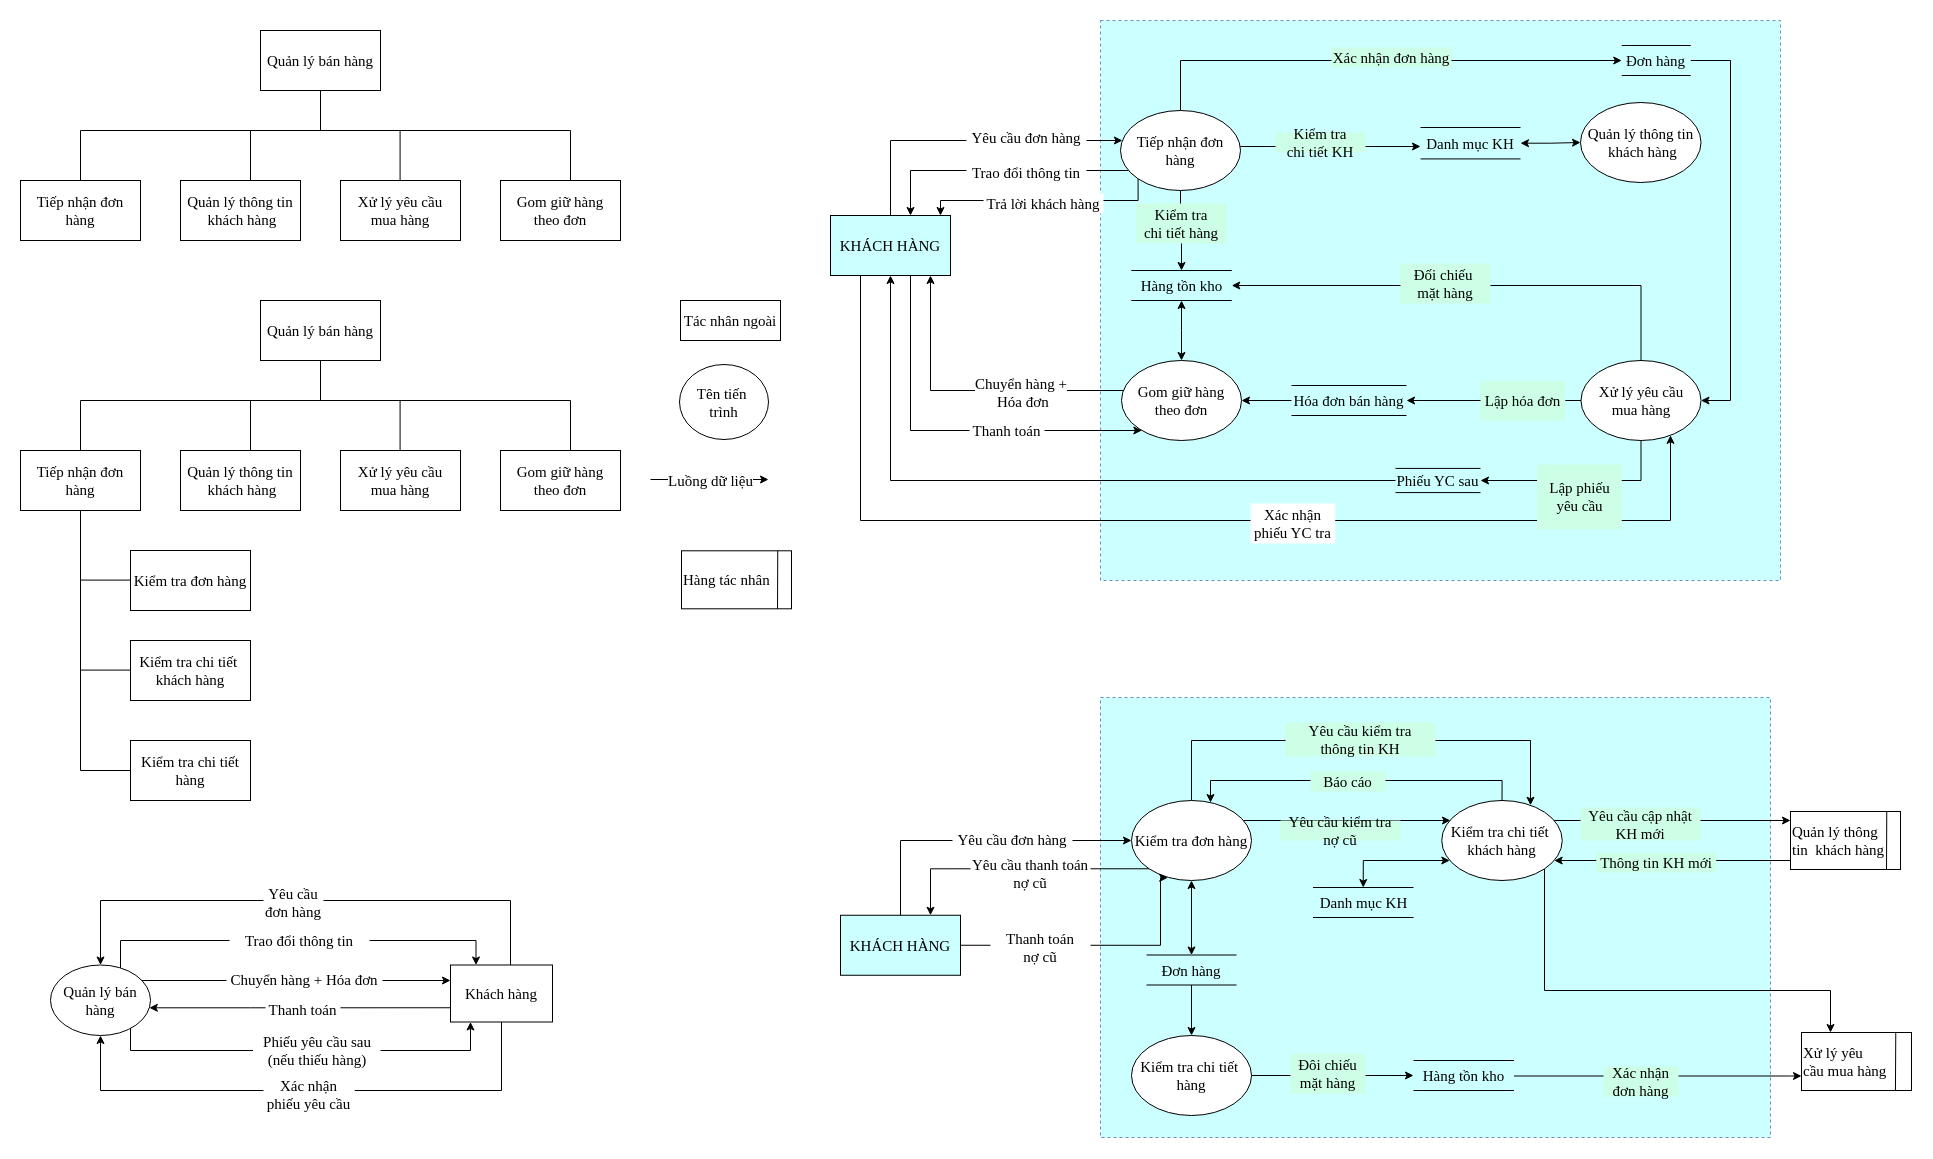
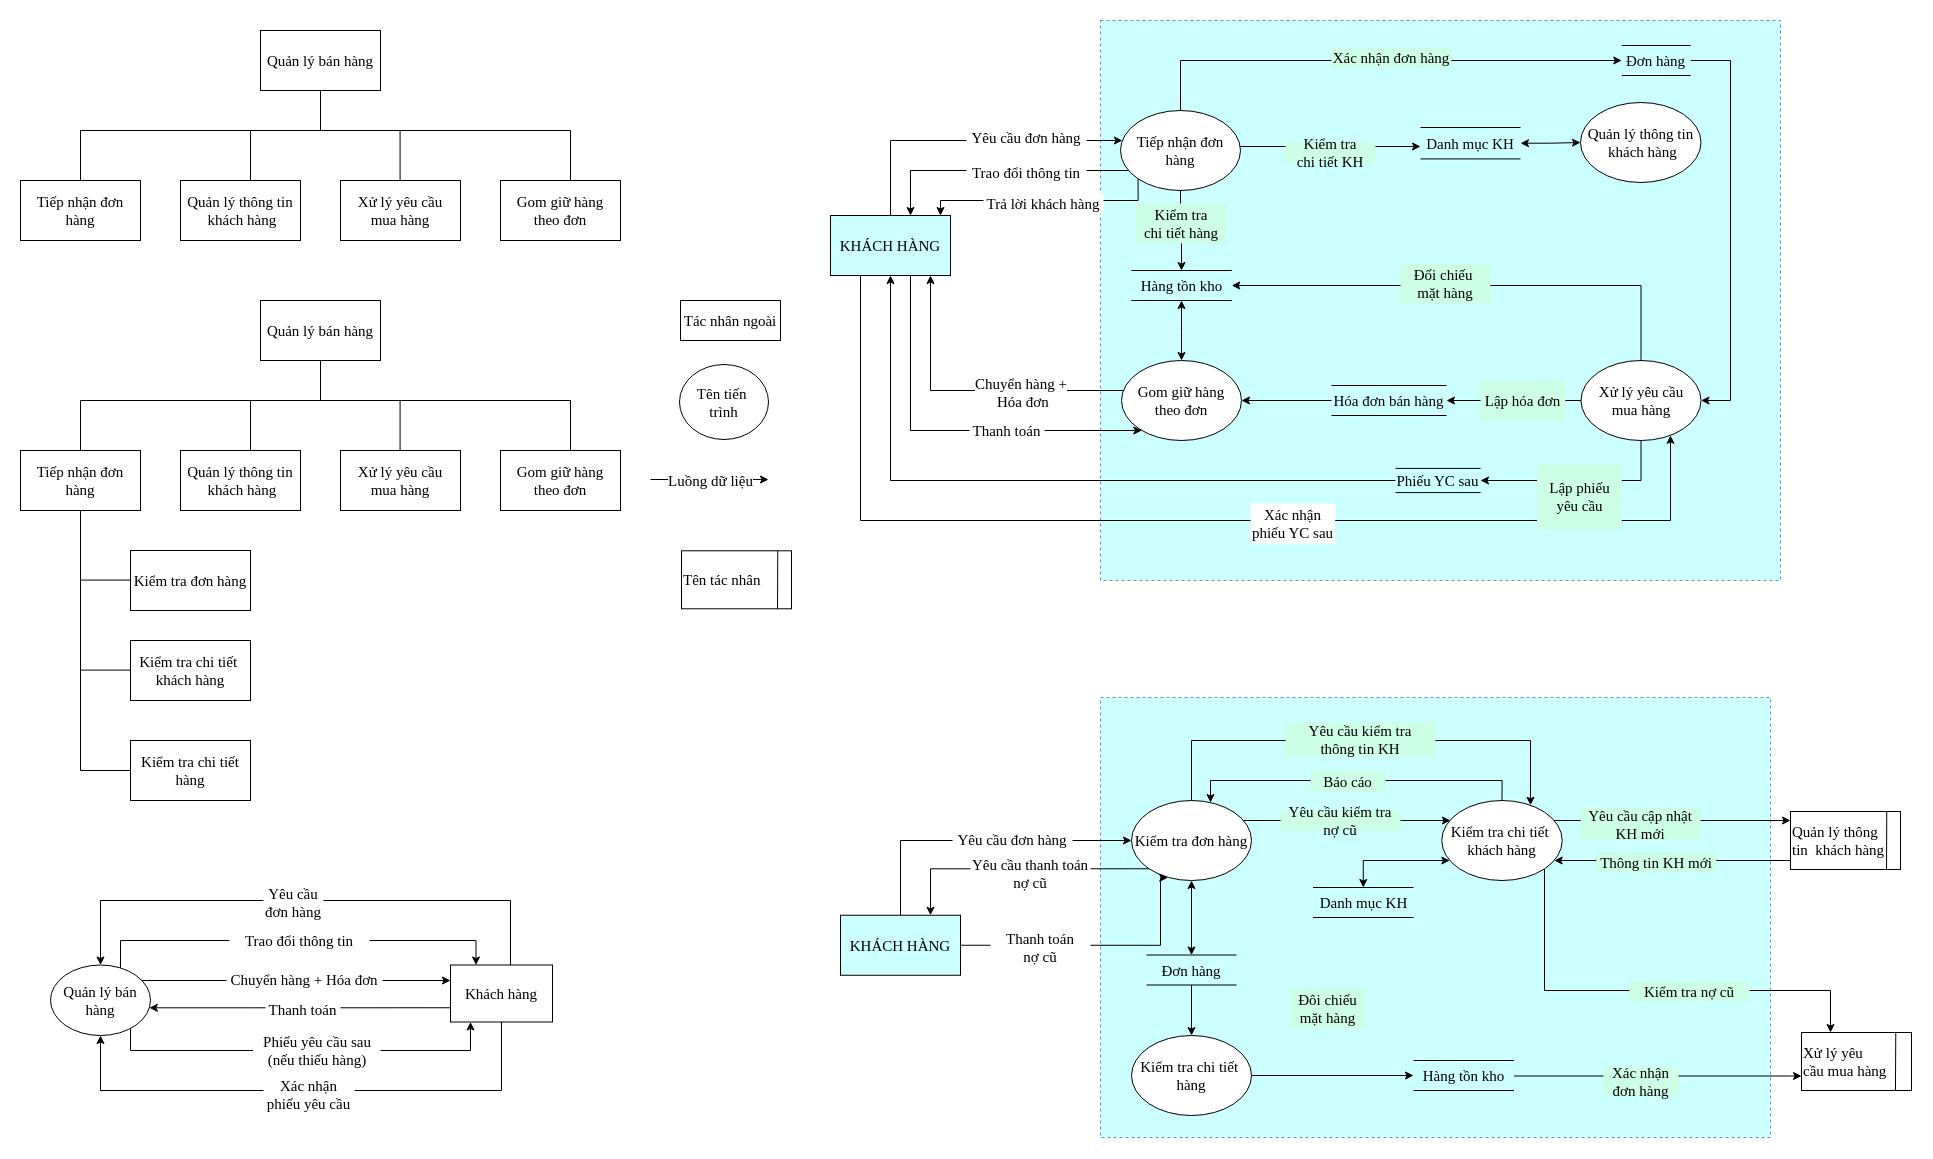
(1321, 143) -> (1331, 153)
(1349, 401) -> (1389, 401)
(1293, 524) -> (1293, 524)
(734, 580) -> (730, 580)
(1341, 831) -> (1341, 821)
none -> (1690, 991)
(1328, 1074) -> (1328, 1009)
